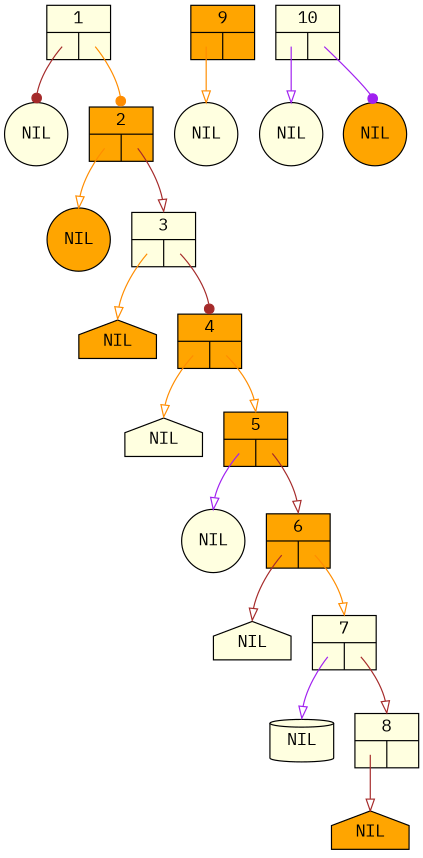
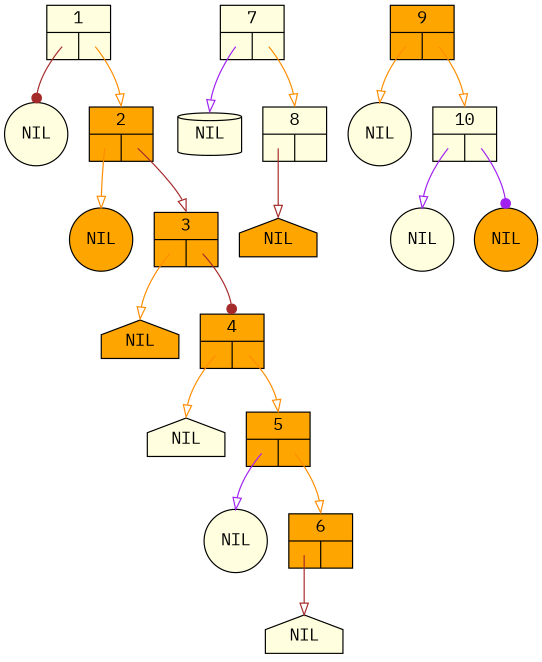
none -> (454, 69)
(111, 70) -> (110, 69)
(164, 240) -> (186, 240)
(287, 476) -> (310, 476)
(332, 577) -> none
(376, 678) -> (284, 69)
